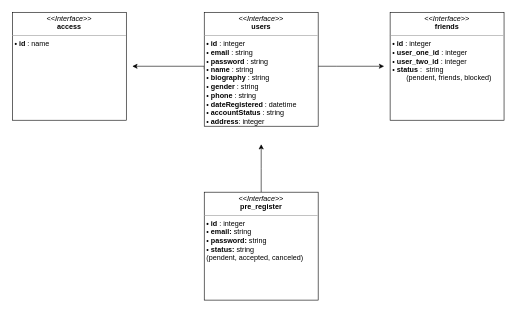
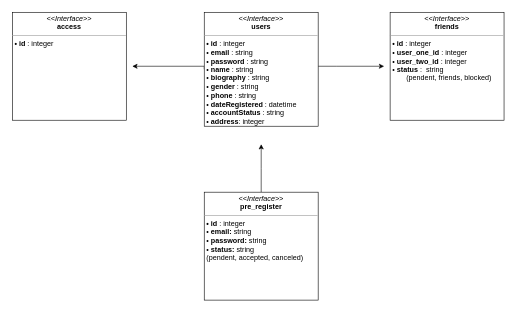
(39, 25) -> (39, 25)
